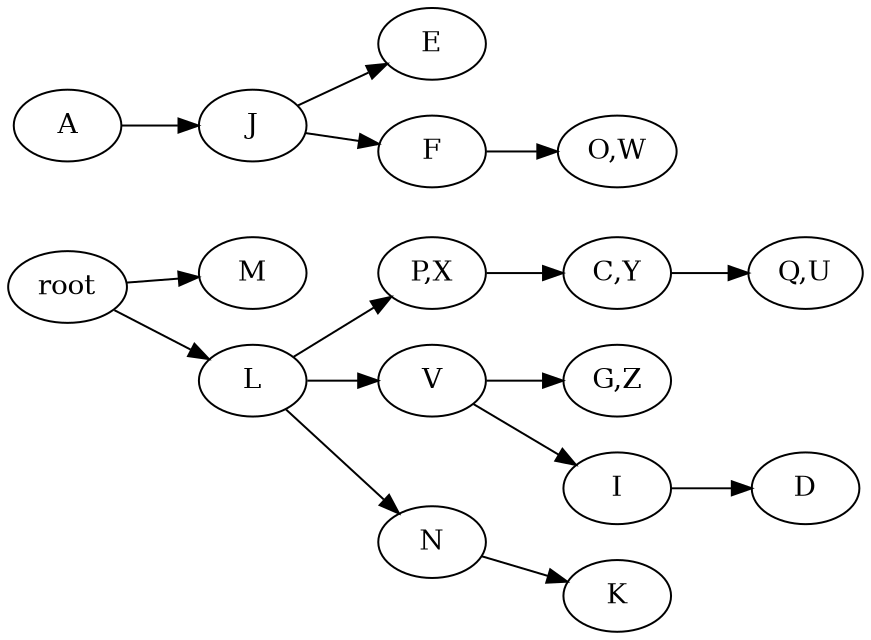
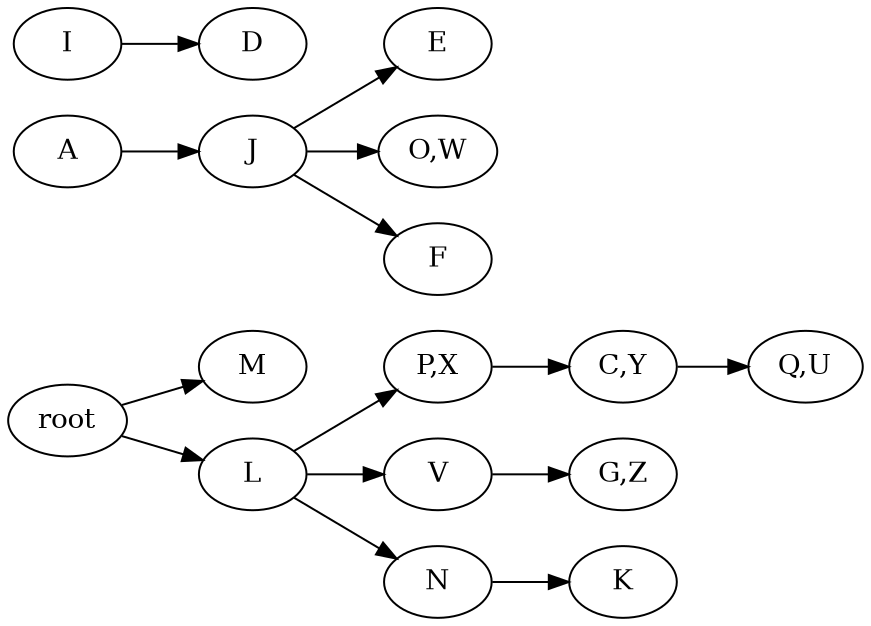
(512, 151) -> (332, 151)
(516, 429) -> none
